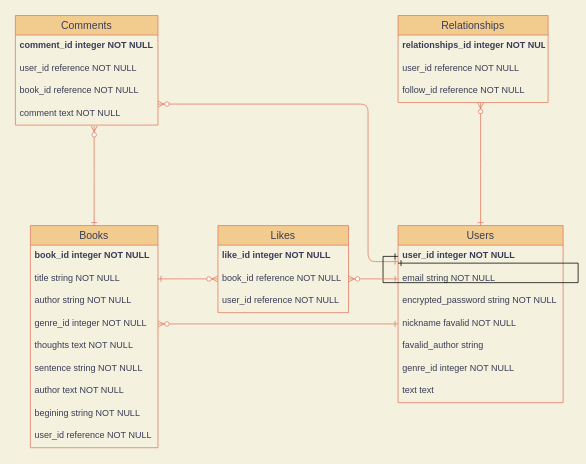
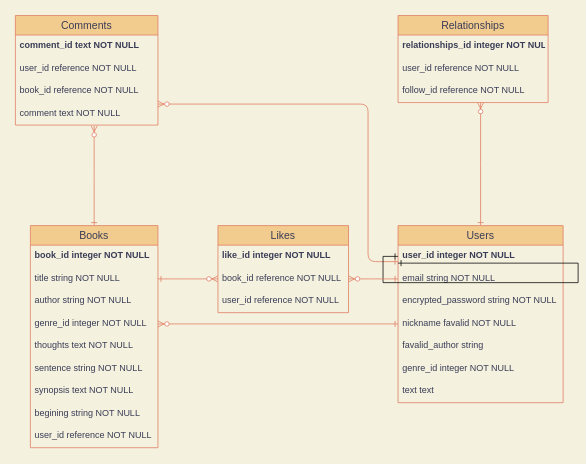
(82, 45) -> (75, 45)
(81, 390) -> (85, 390)
